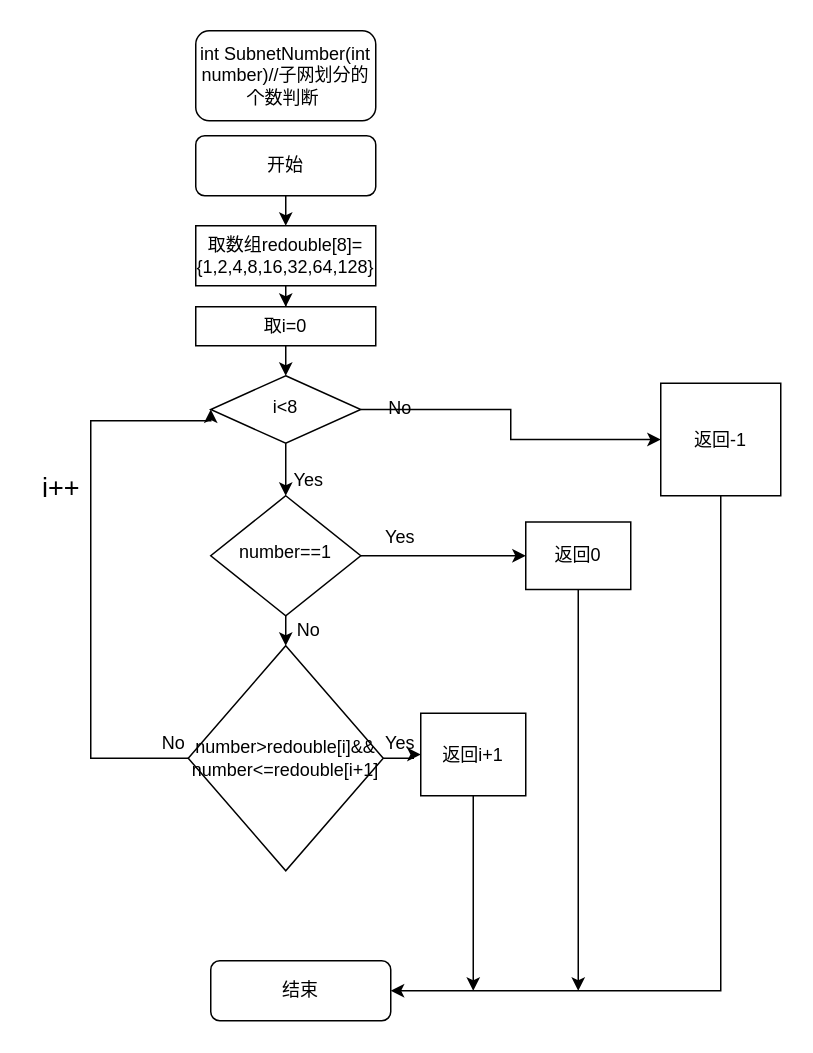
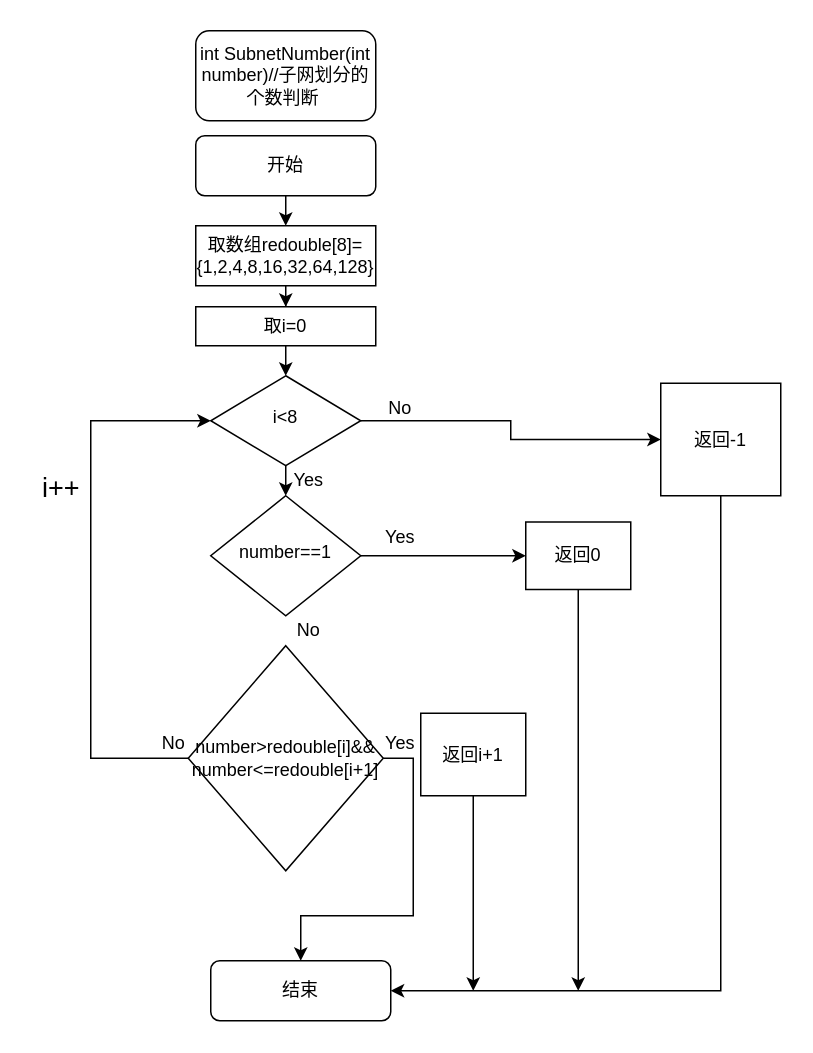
(286, 410) -> (286, 421)
(286, 626) -> none
(411, 758) -> (413, 907)
